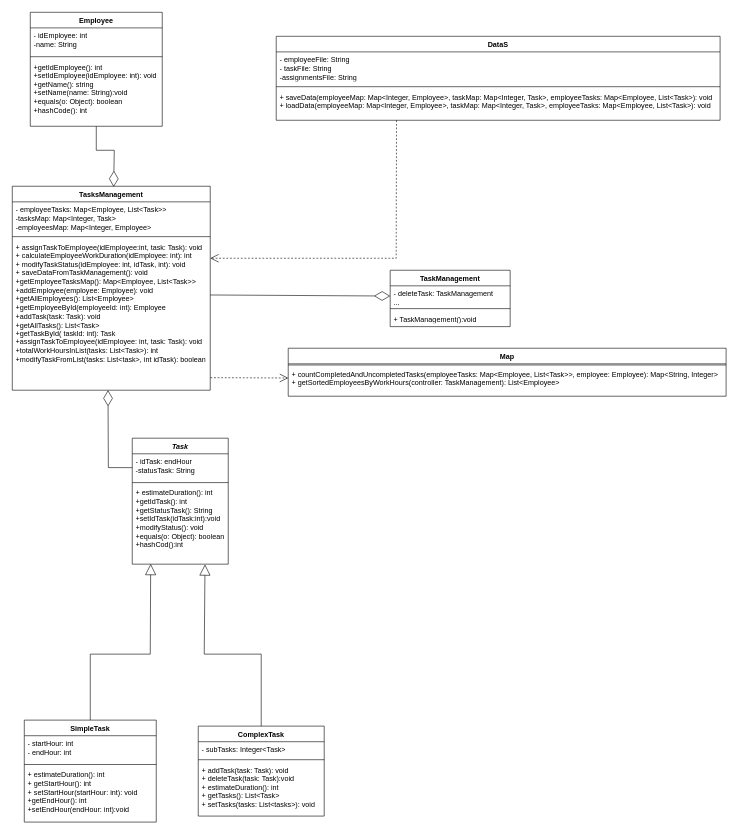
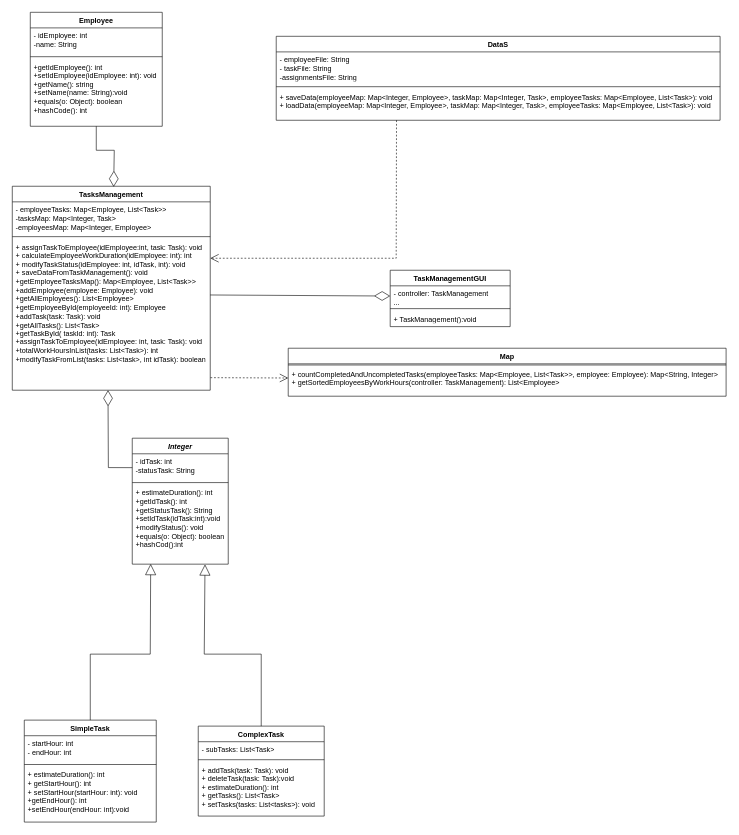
(450, 279) -> (450, 279)
(447, 299) -> (446, 299)
(180, 447) -> (180, 447)
(171, 467) -> (171, 467)
(249, 750) -> (243, 750)
